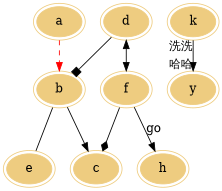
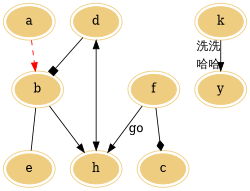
(126, 56) -> (96, 95)
(76, 125) -> (64, 126)
